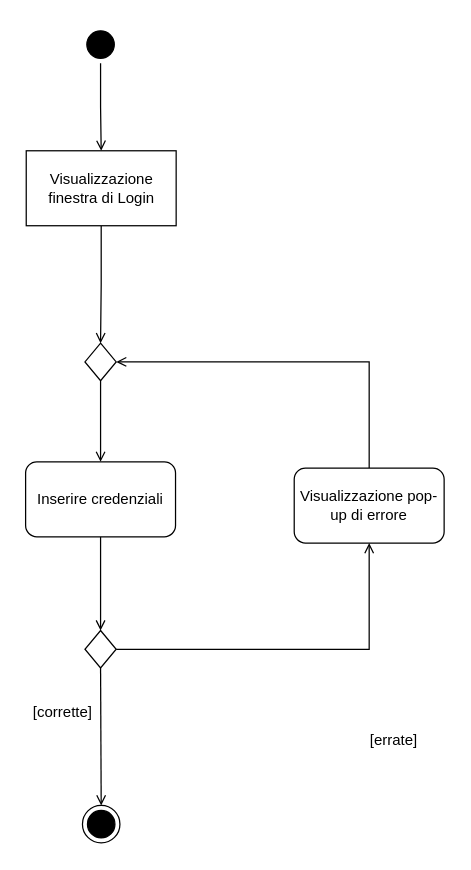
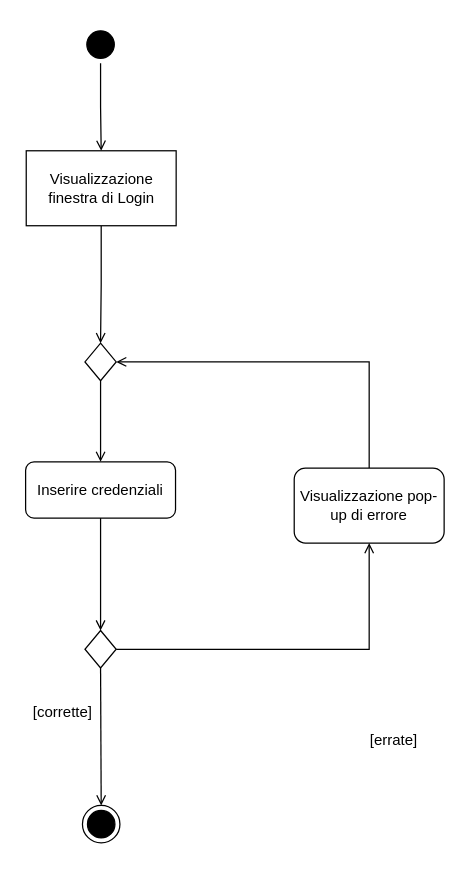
(101, 499) -> (101, 490)
